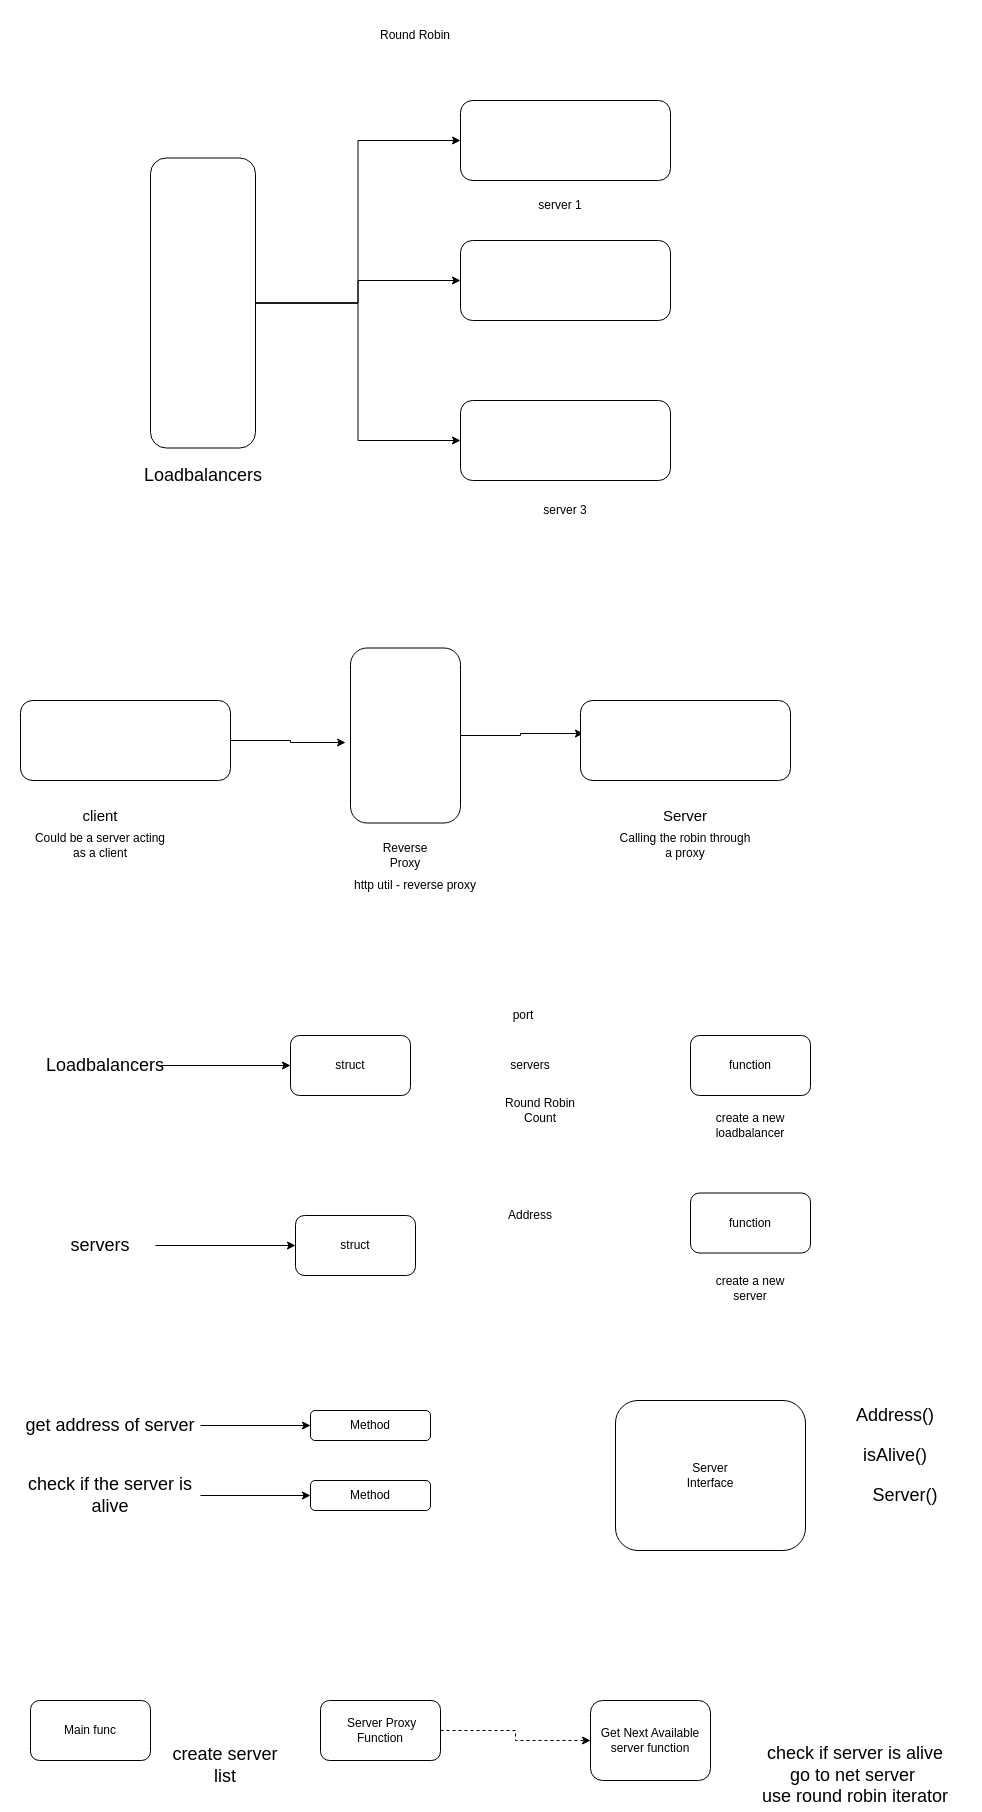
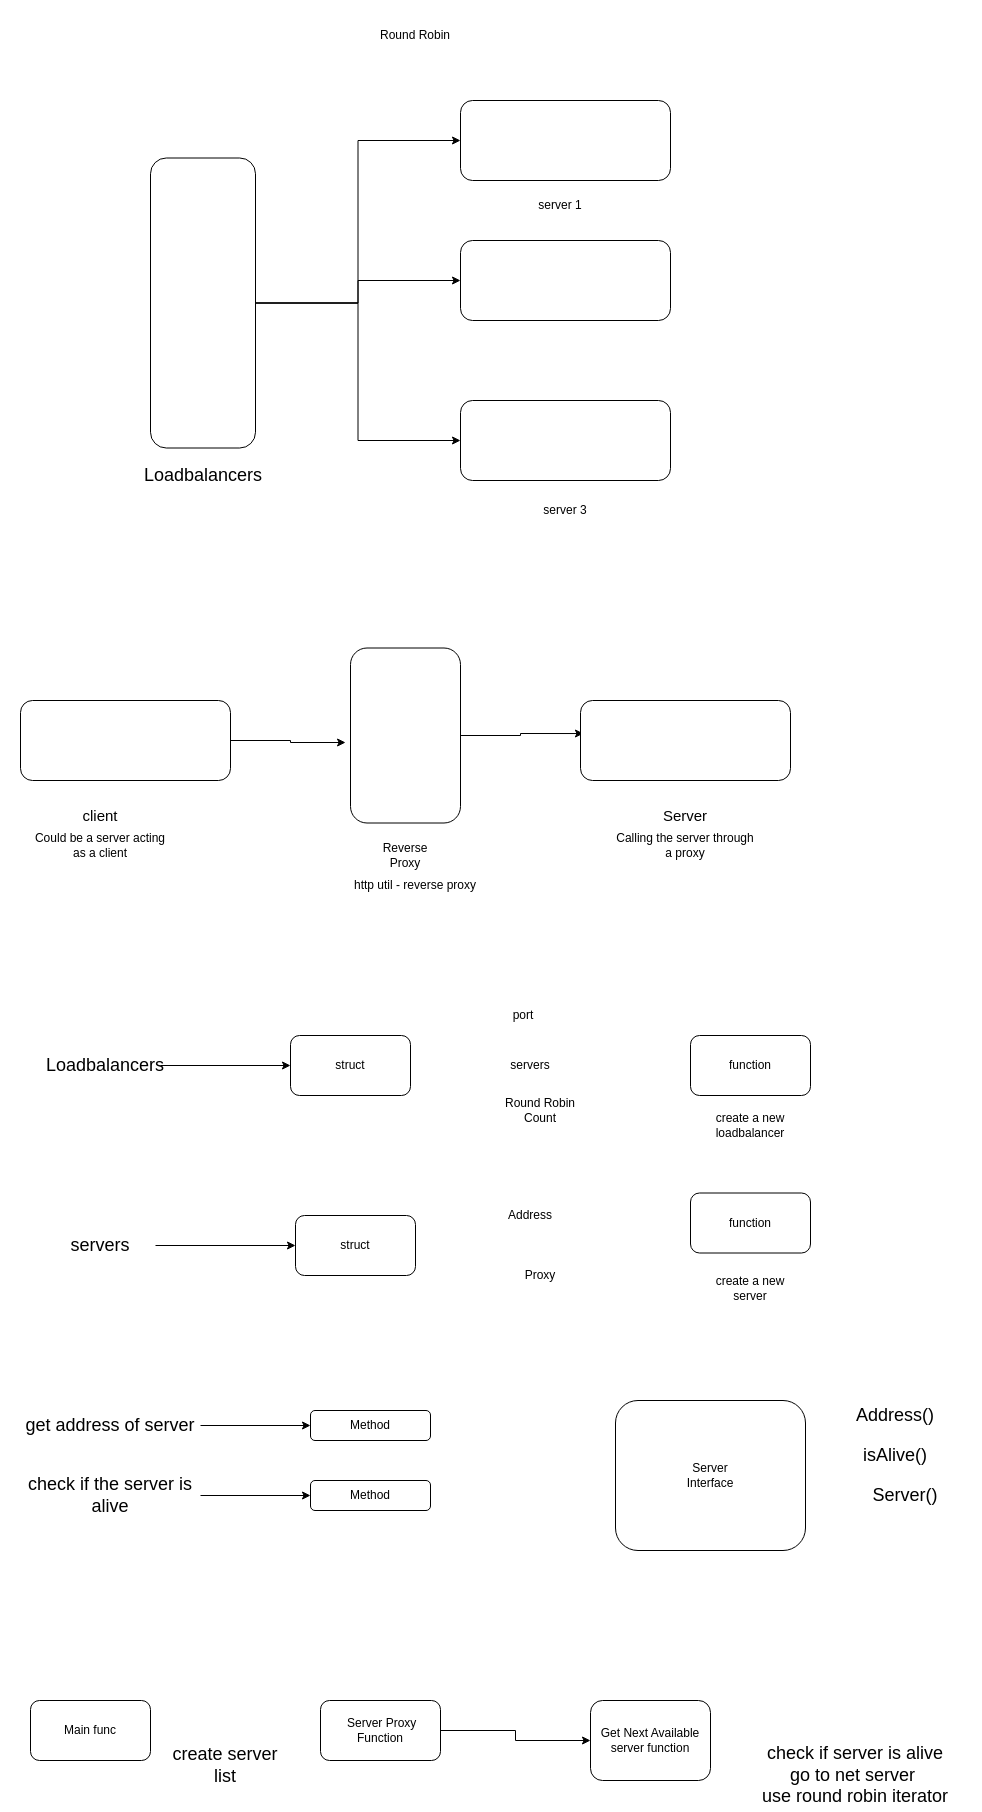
(686, 846) -> (686, 846)
none -> (541, 1276)
(516, 1732) -> (516, 1732)
